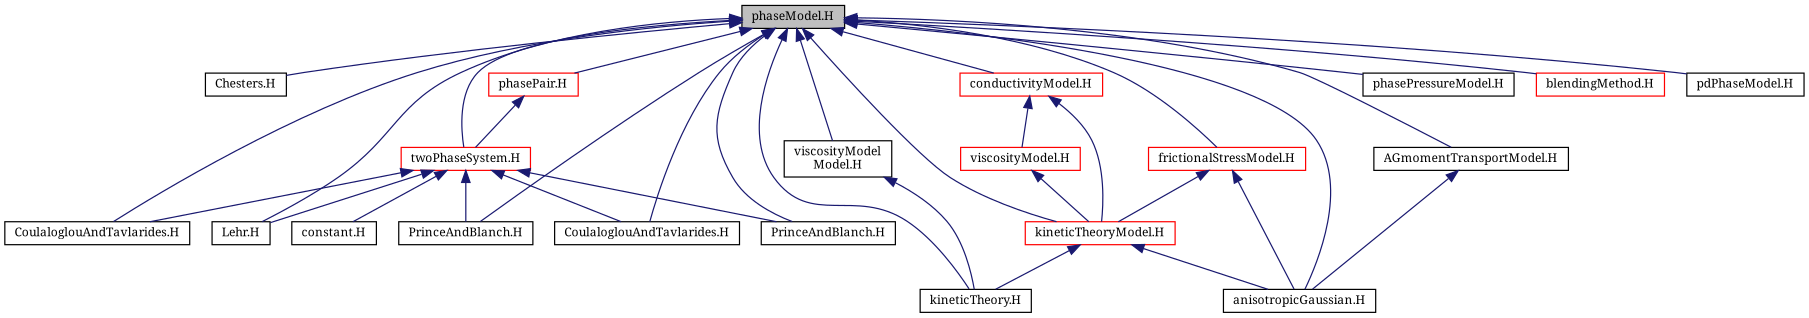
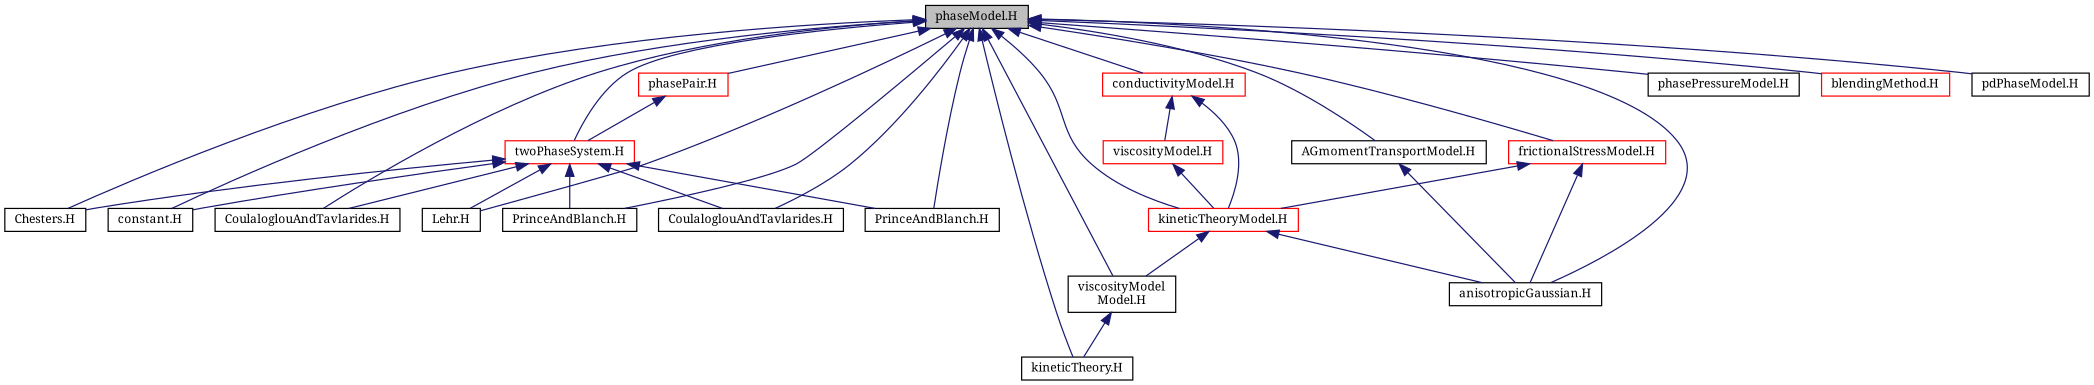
none -> (532, 73)
none -> (289, 182)
(1032, 270) -> (1172, 257)
